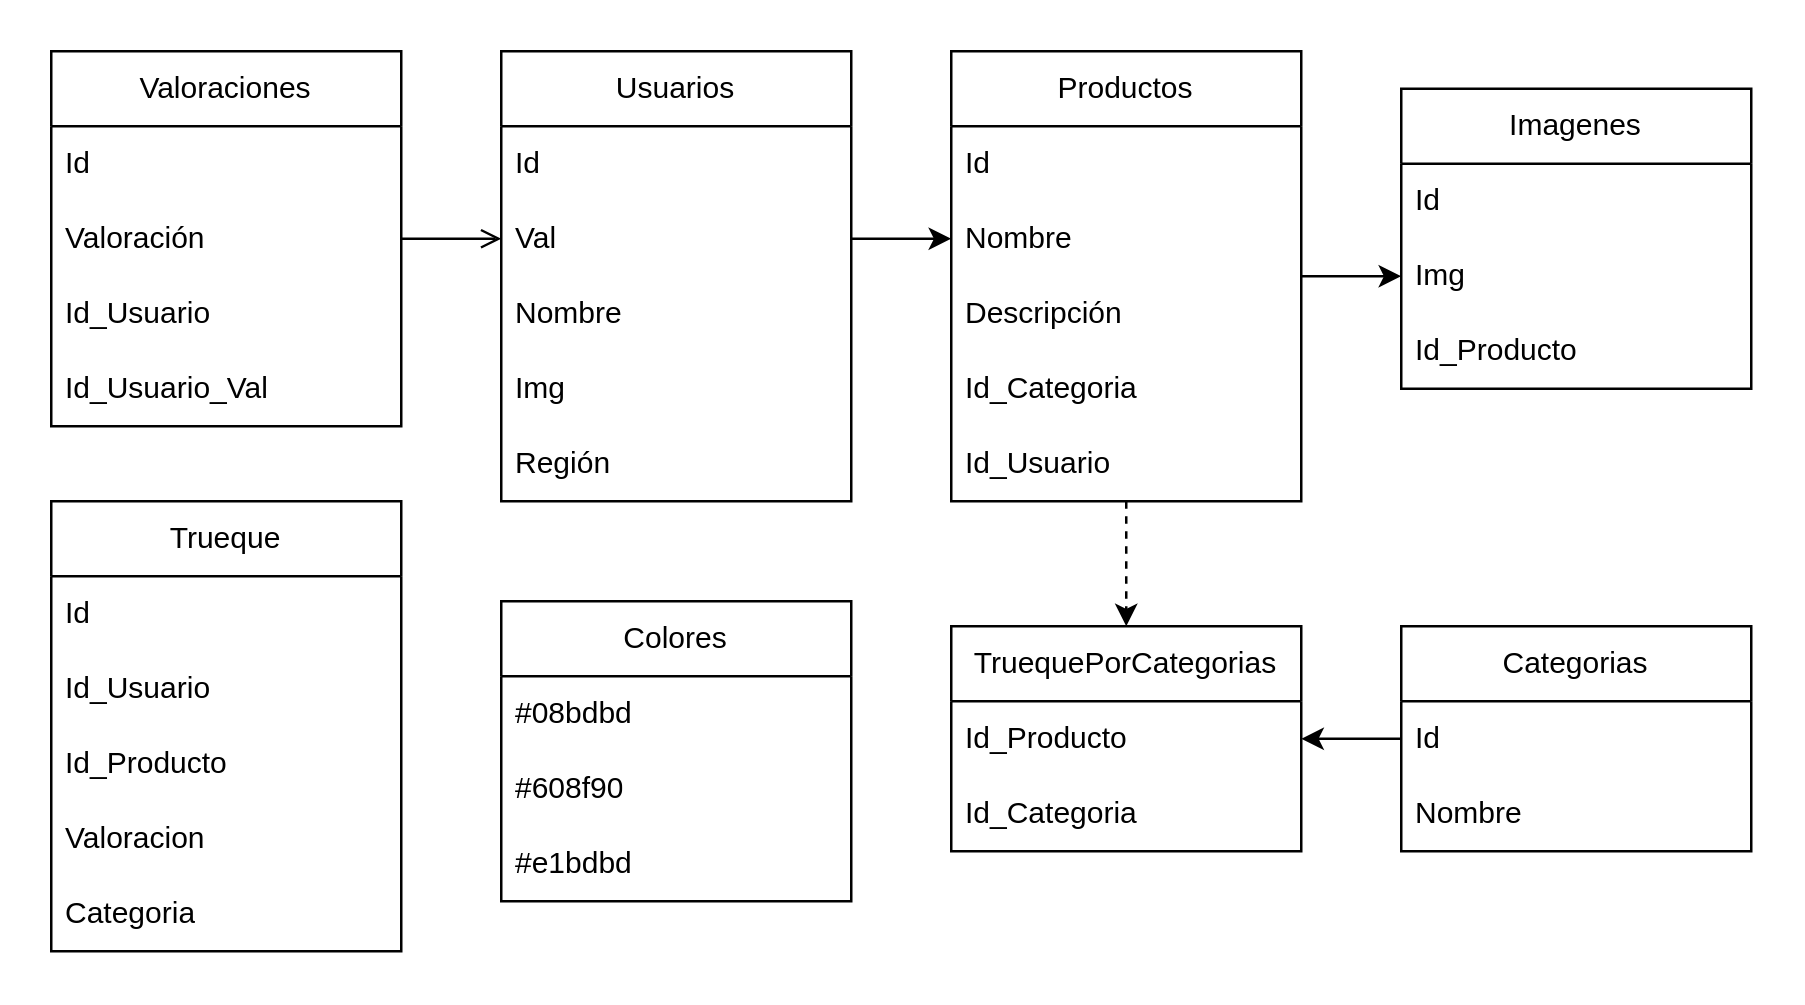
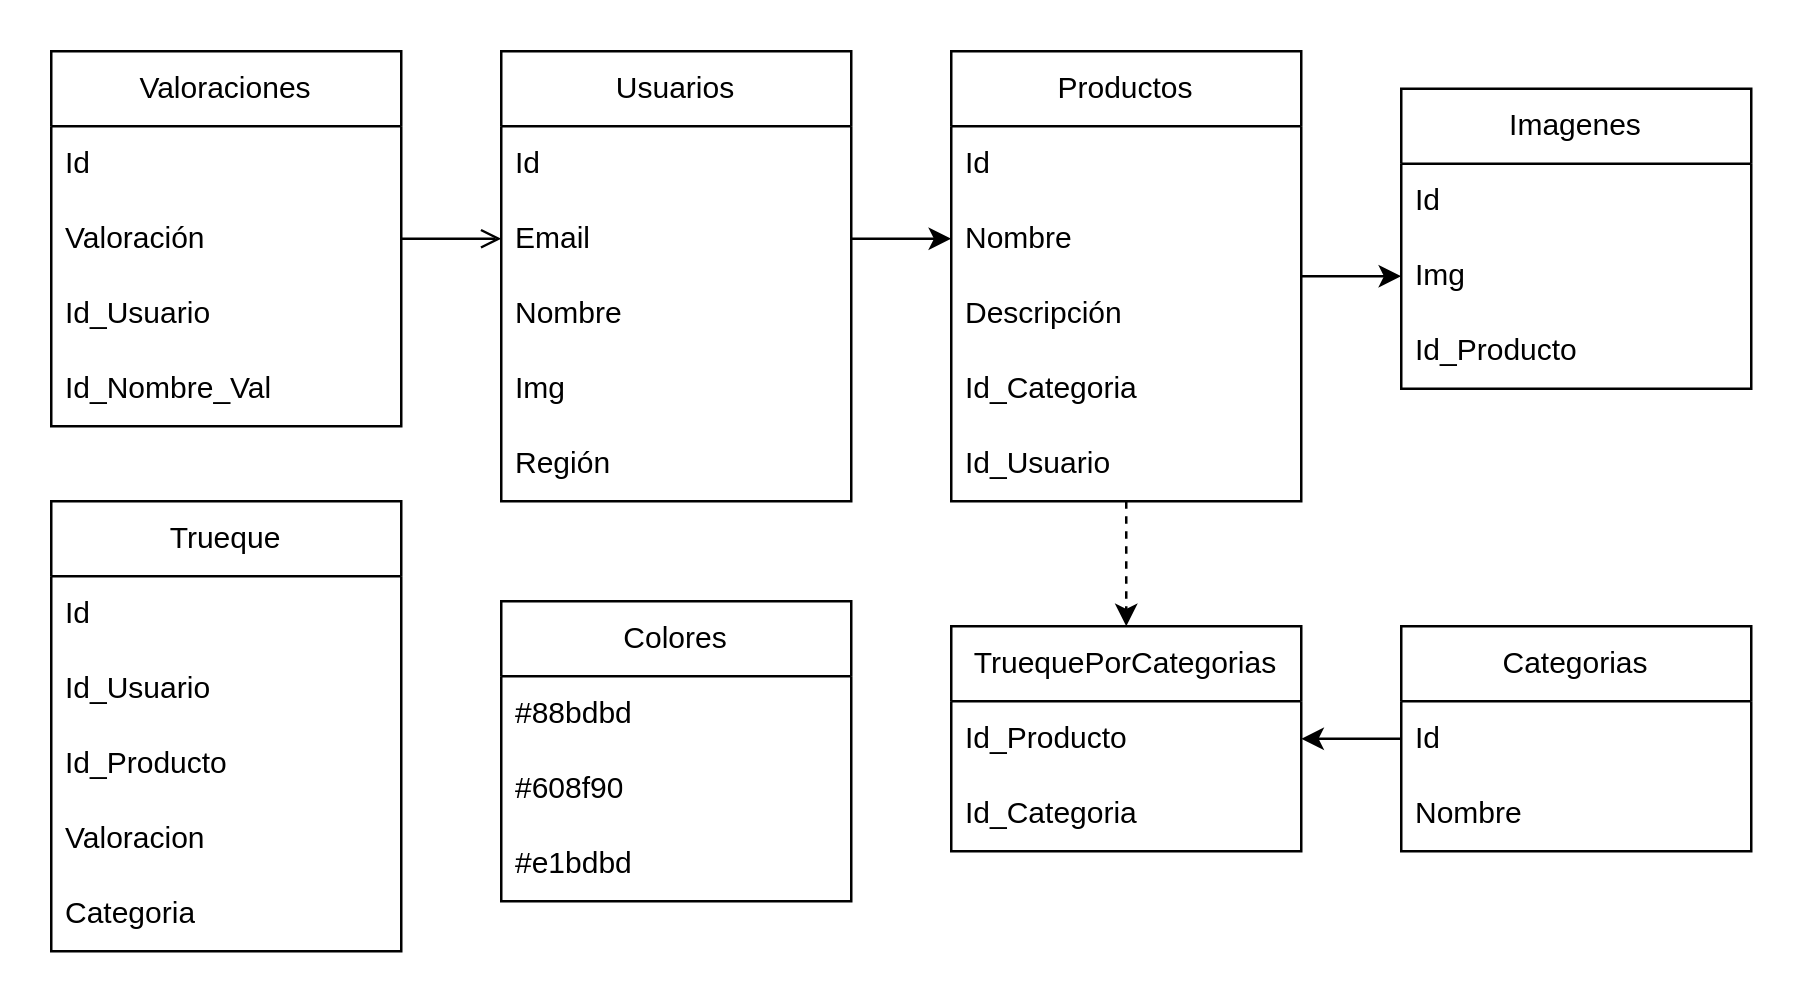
(538, 239) -> (550, 239)
(176, 389) -> (172, 389)
(575, 714) -> (575, 714)
